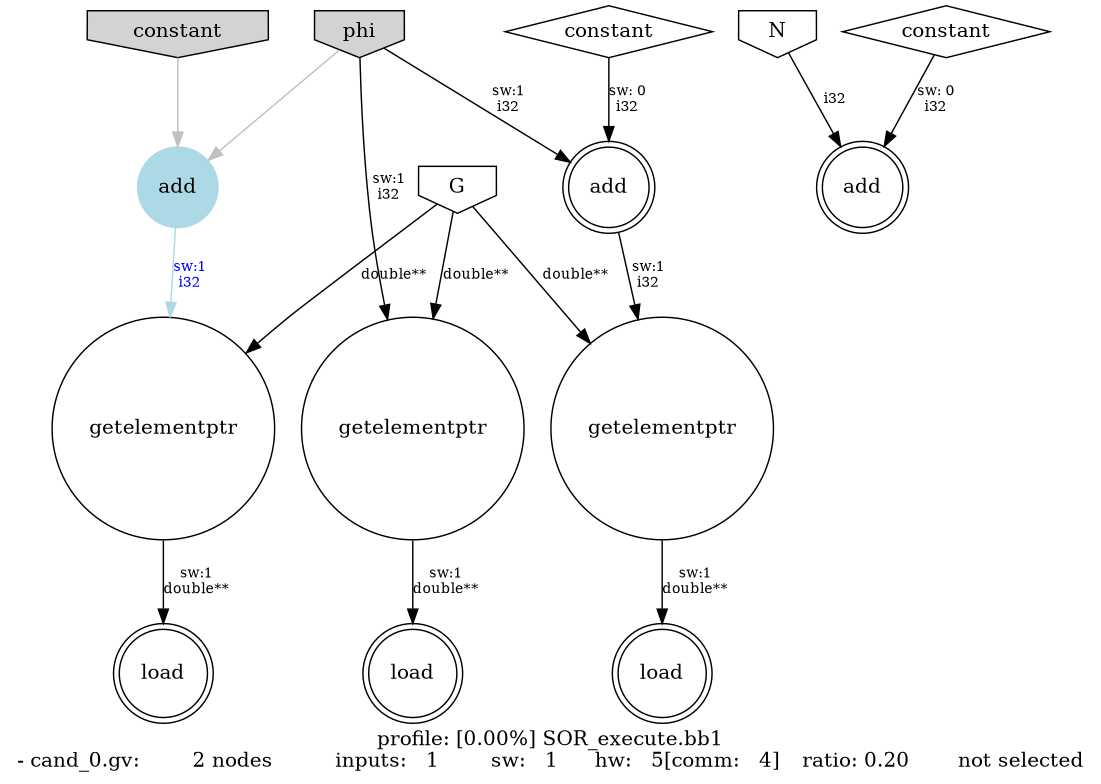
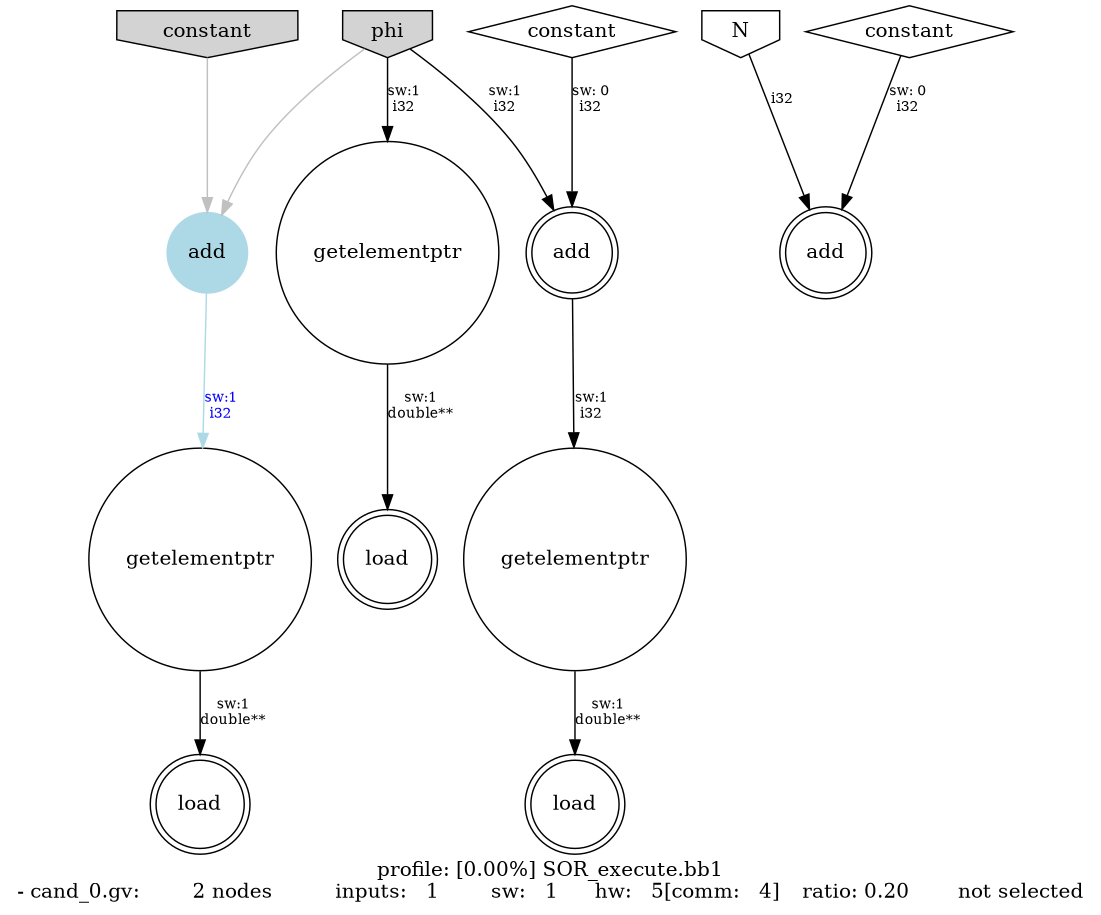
(457, 187) -> none
